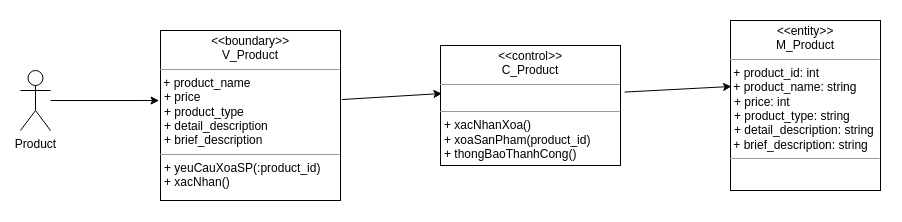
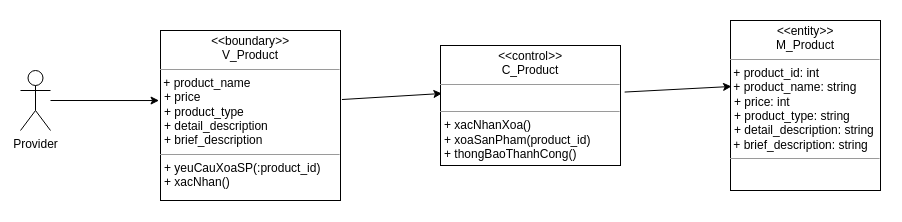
(36, 145) -> (36, 145)
